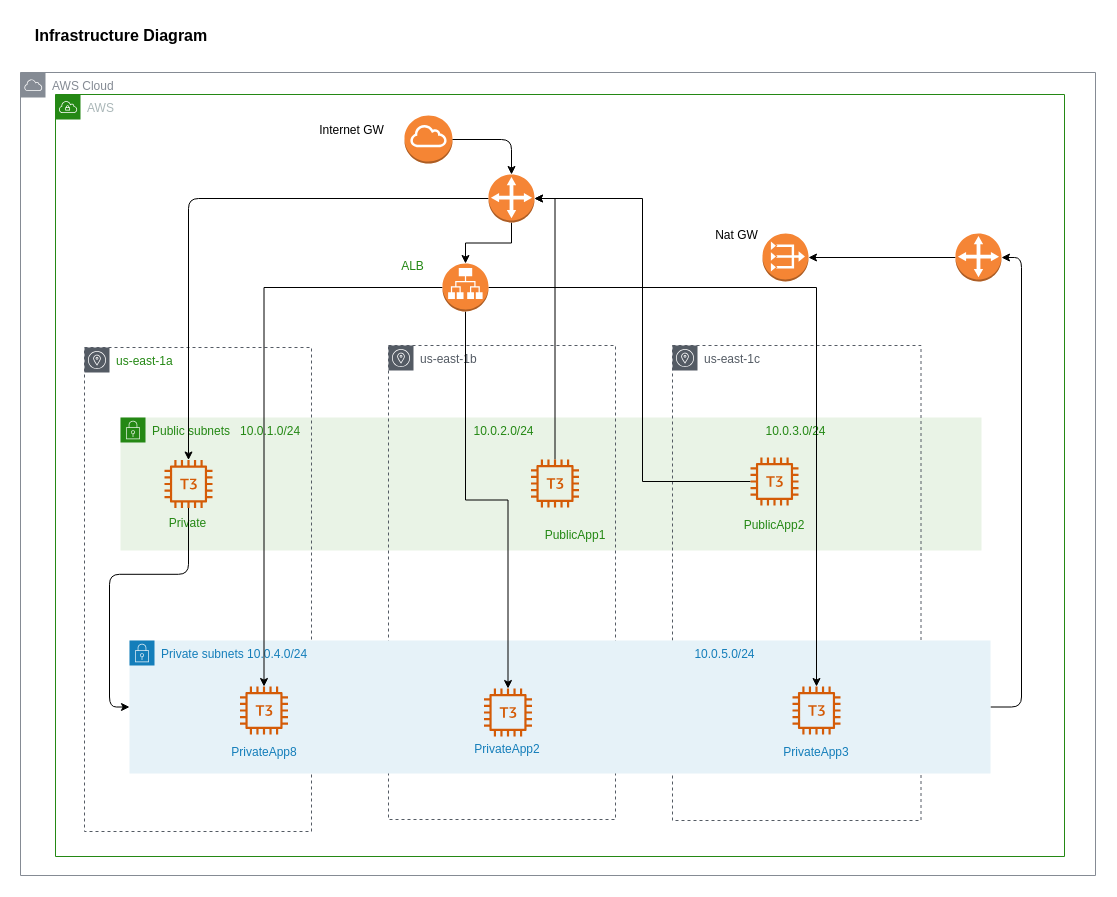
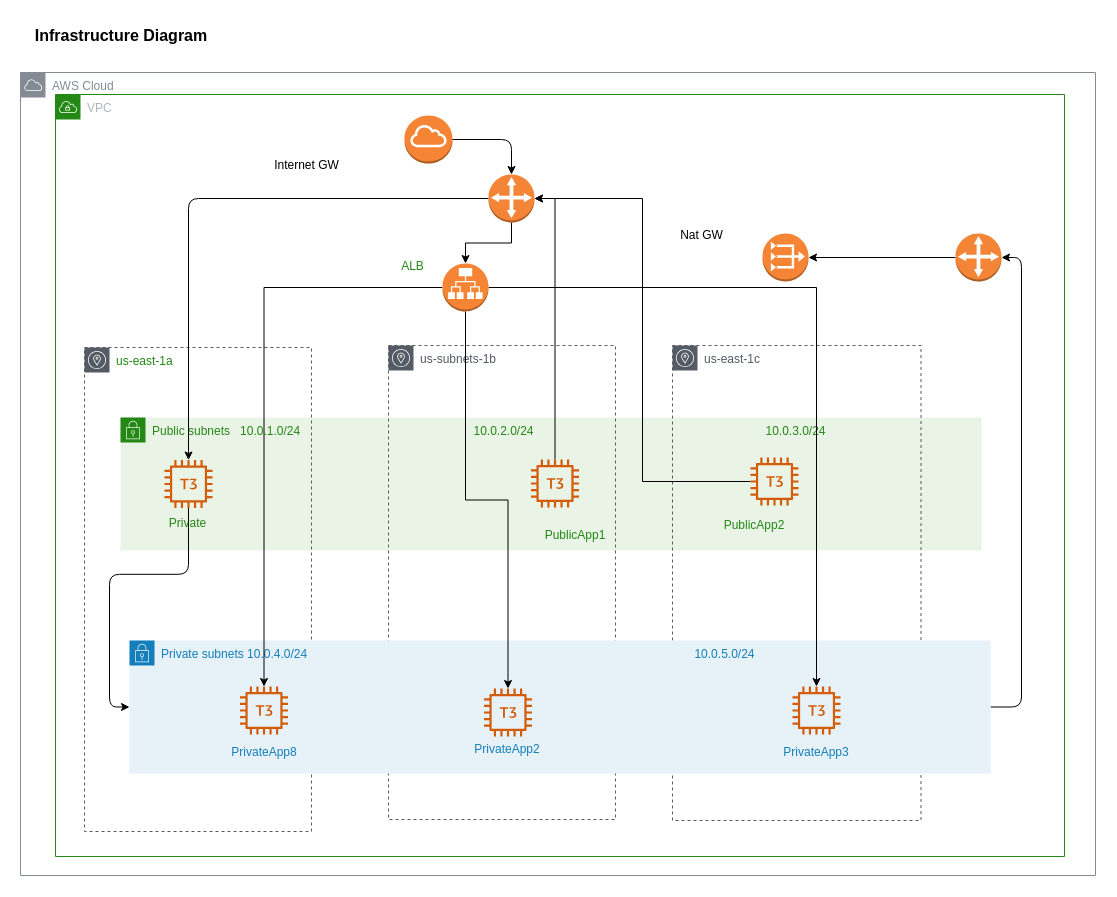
(98, 109) -> (98, 109)
(352, 131) -> (307, 166)
(737, 236) -> (702, 236)
(454, 360) -> (464, 360)
(775, 525) -> (755, 525)
